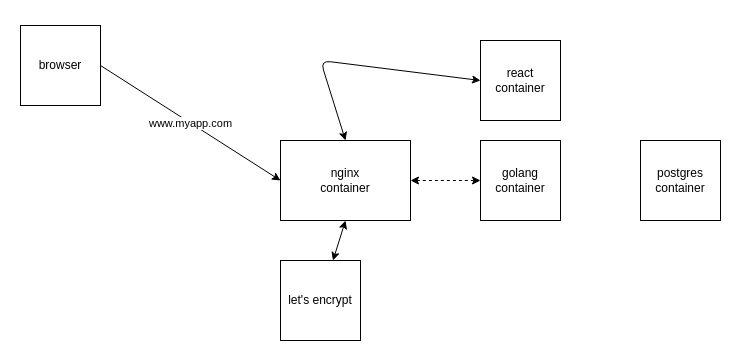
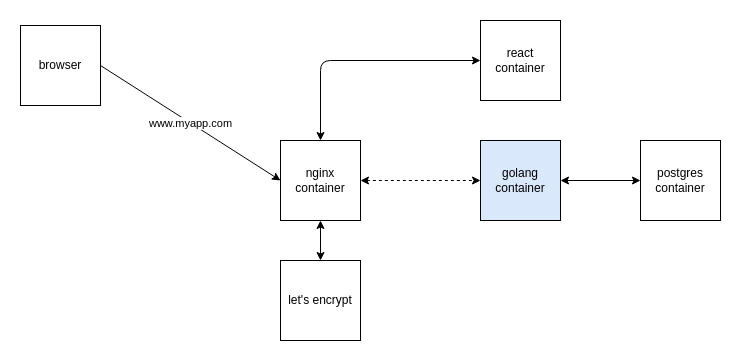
(521, 81) -> (521, 61)
(346, 181) -> (321, 181)
(521, 181) -> (521, 181)
none -> (600, 181)
